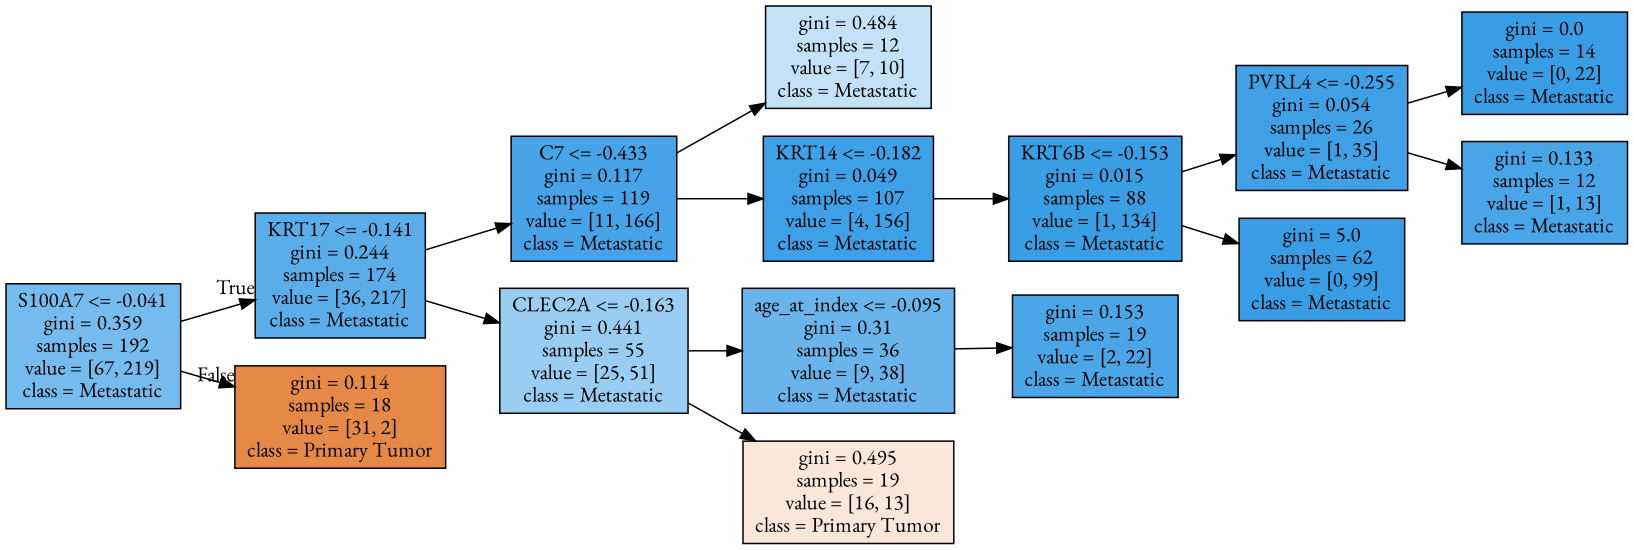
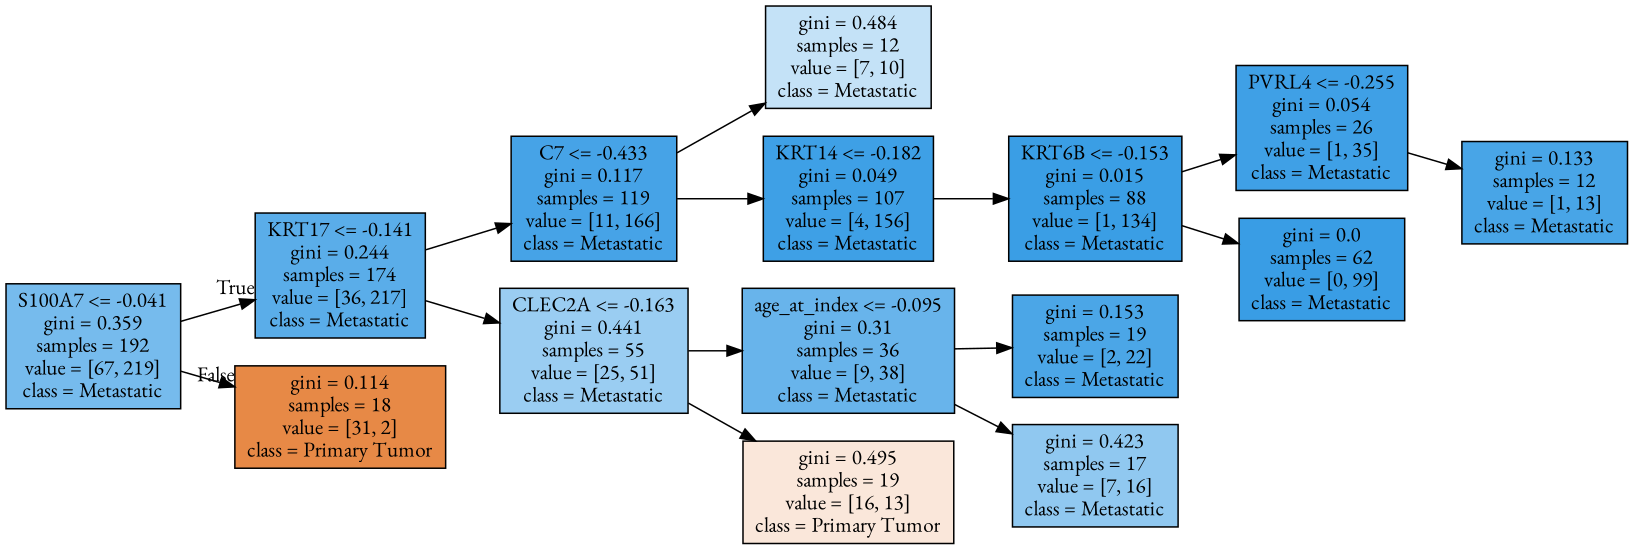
(1545, 63) -> none
(1322, 269) -> (1322, 269)
none -> (1095, 476)
